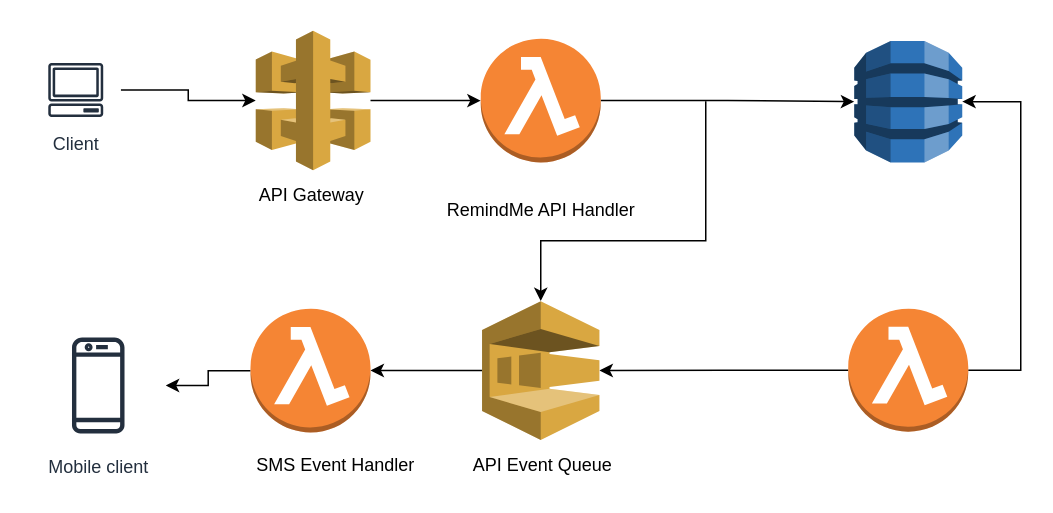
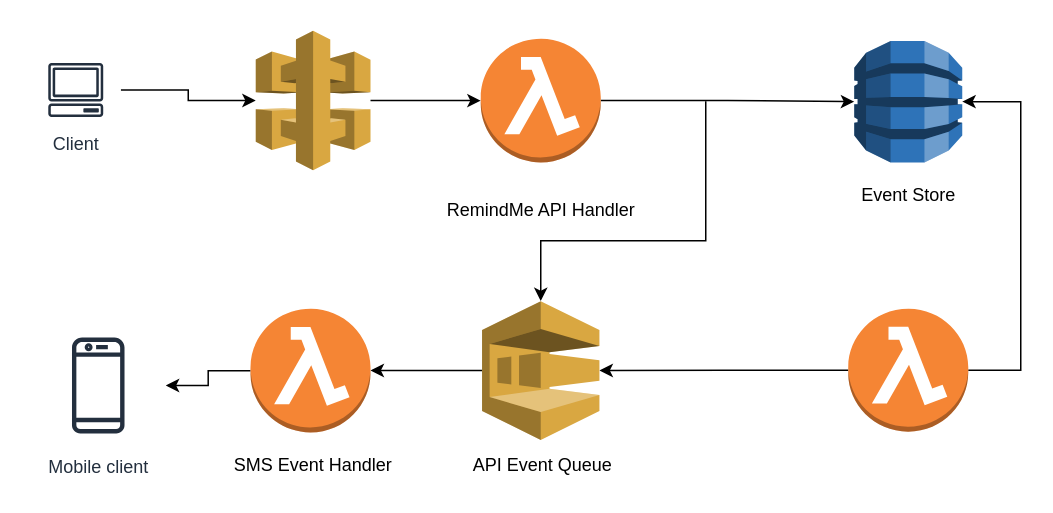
(311, 196) -> none
none -> (908, 196)
(336, 466) -> (313, 466)
